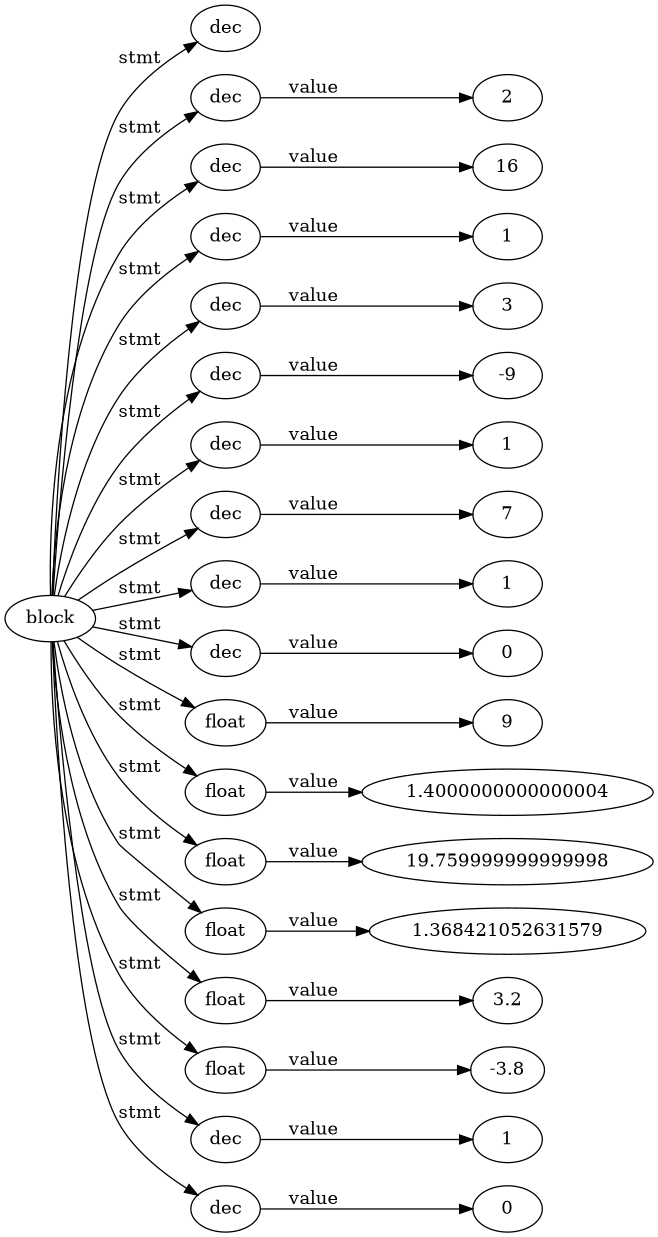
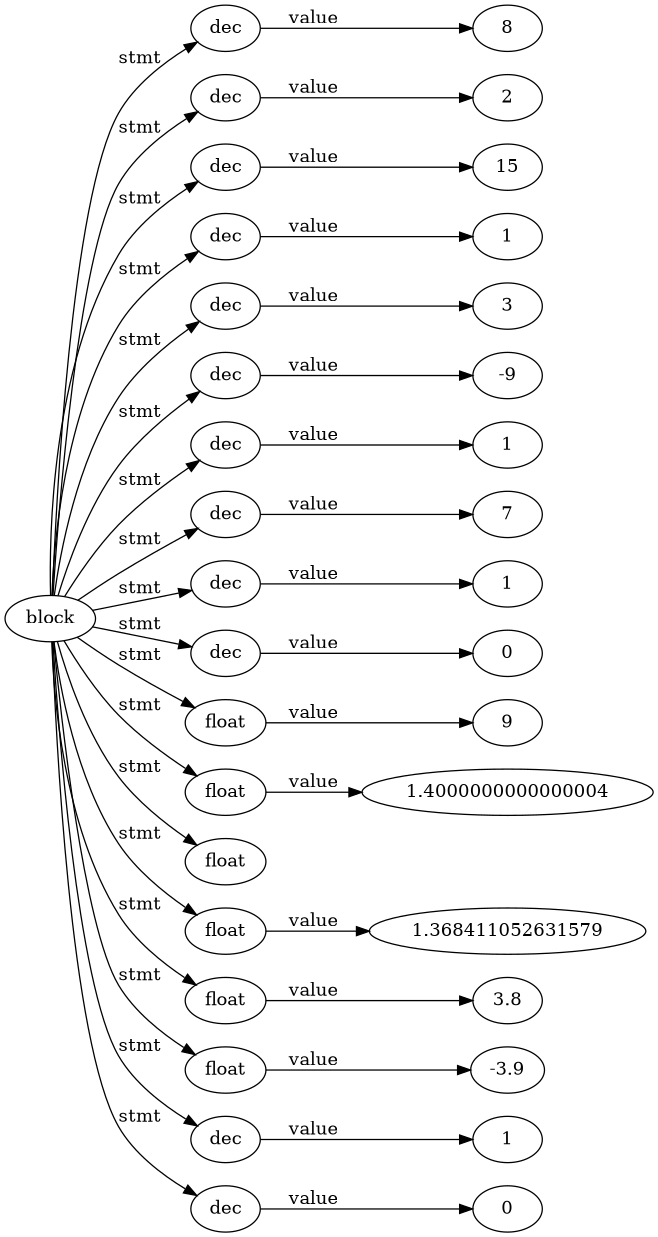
none -> (508, 28)
(508, 167) -> (508, 167)
(508, 862) -> none
(508, 931) -> (508, 931)
(508, 1001) -> (508, 1001)
(508, 1070) -> (508, 1070)
